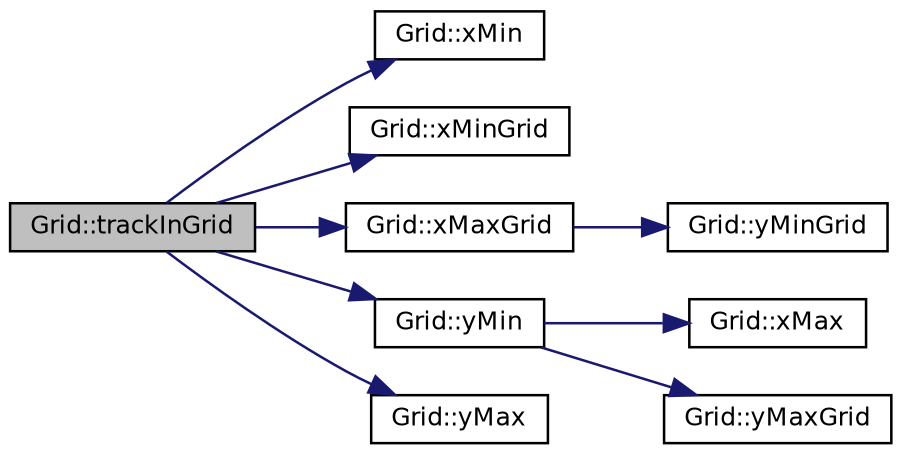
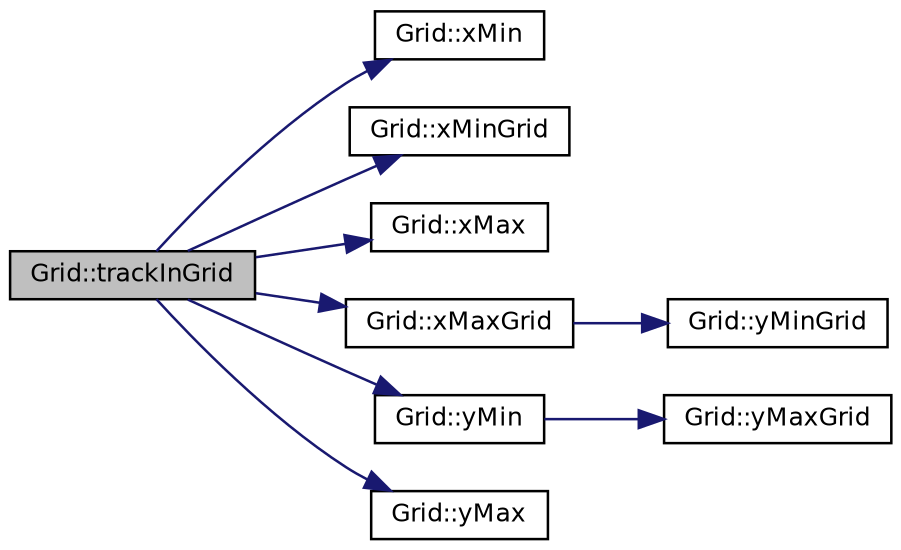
(604, 323) -> (300, 251)
